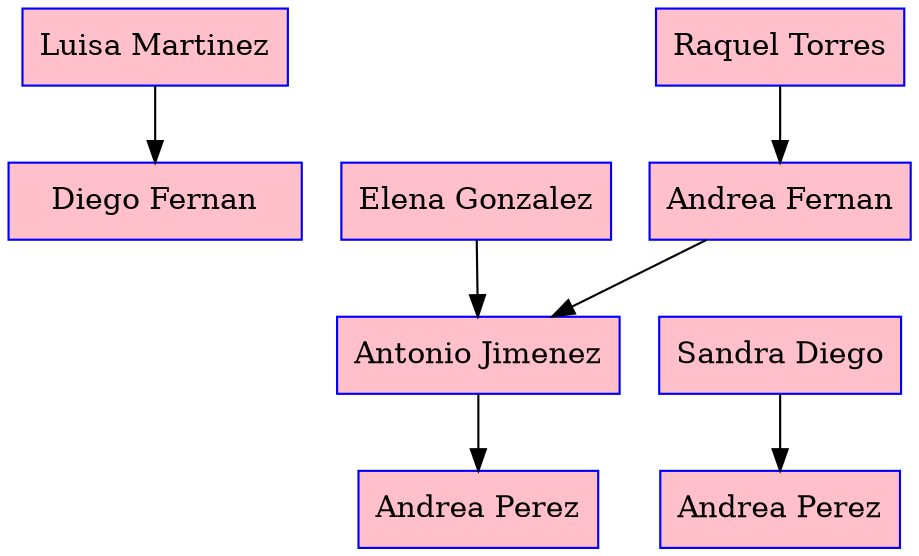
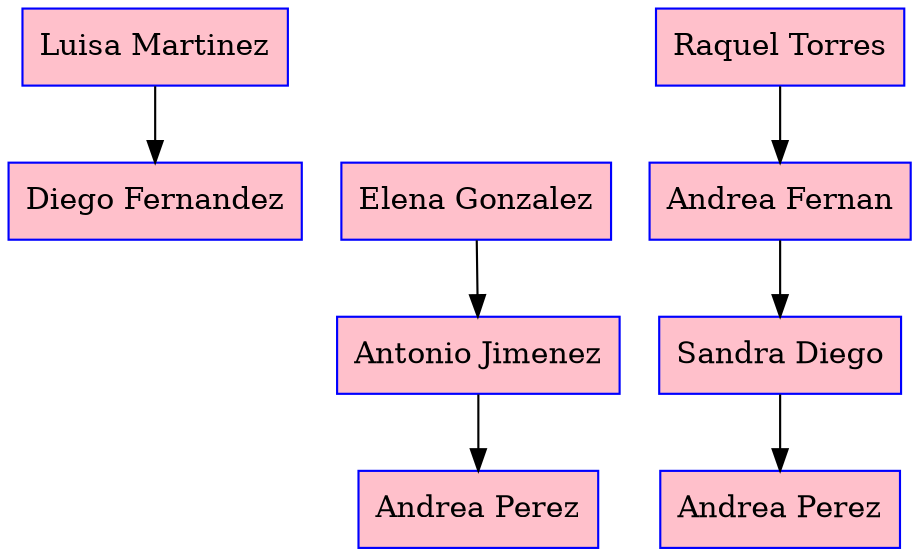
(155, 201) -> (155, 201)
(639, 273) -> (780, 268)
